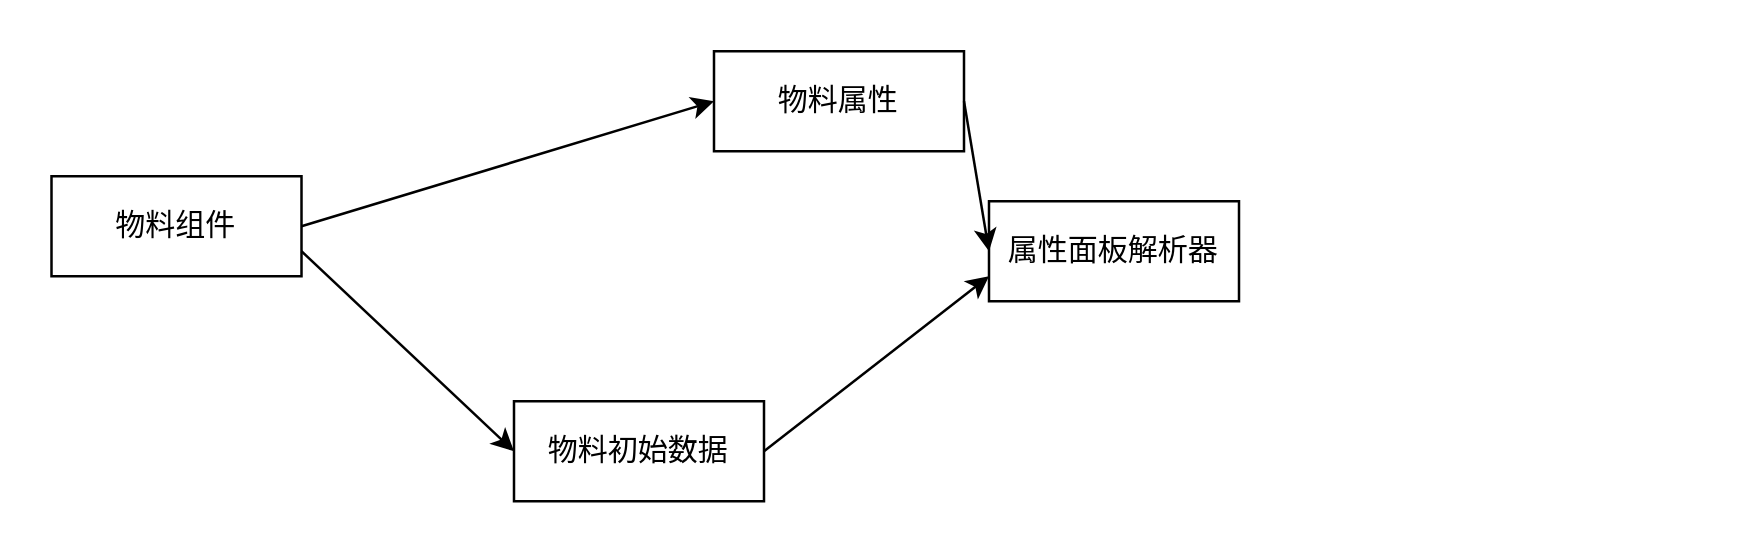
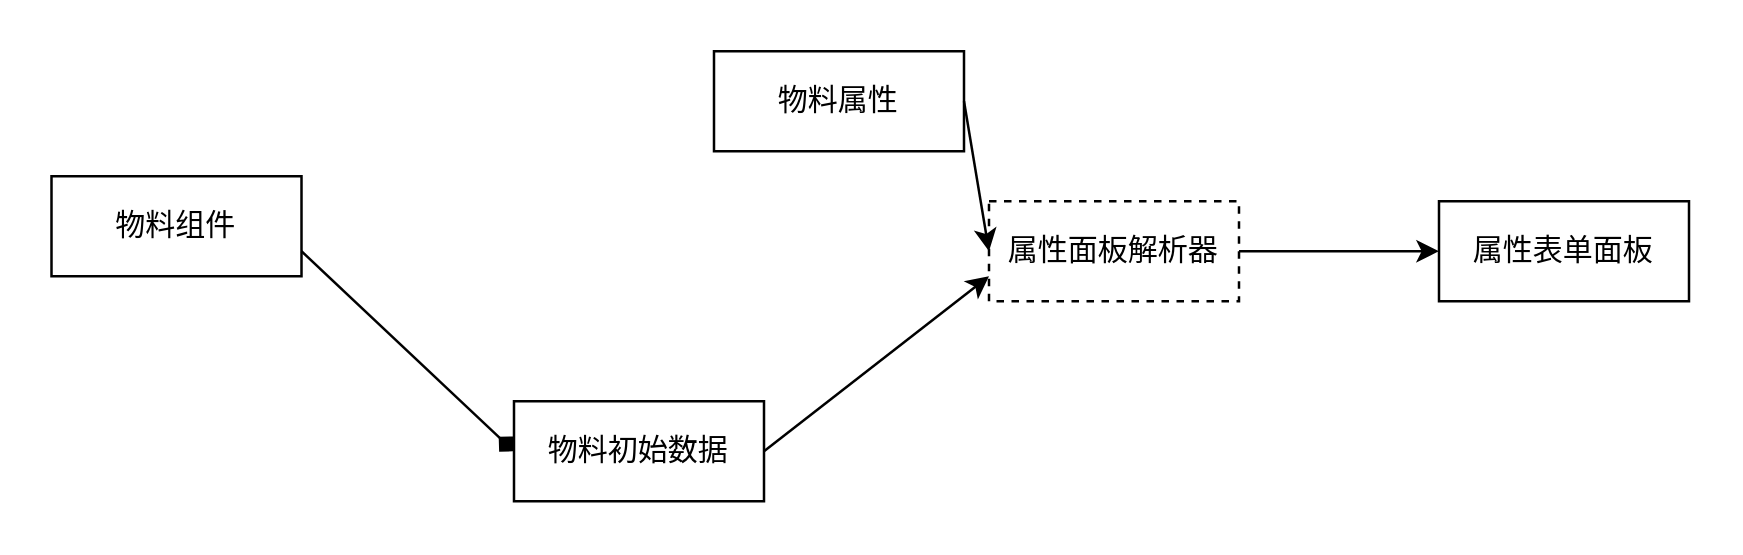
(499, 166) -> none
(1114, 251) -> (1114, 251)
none -> (1331, 251)
none -> (1564, 251)
(500, 438) -> (499, 437)
